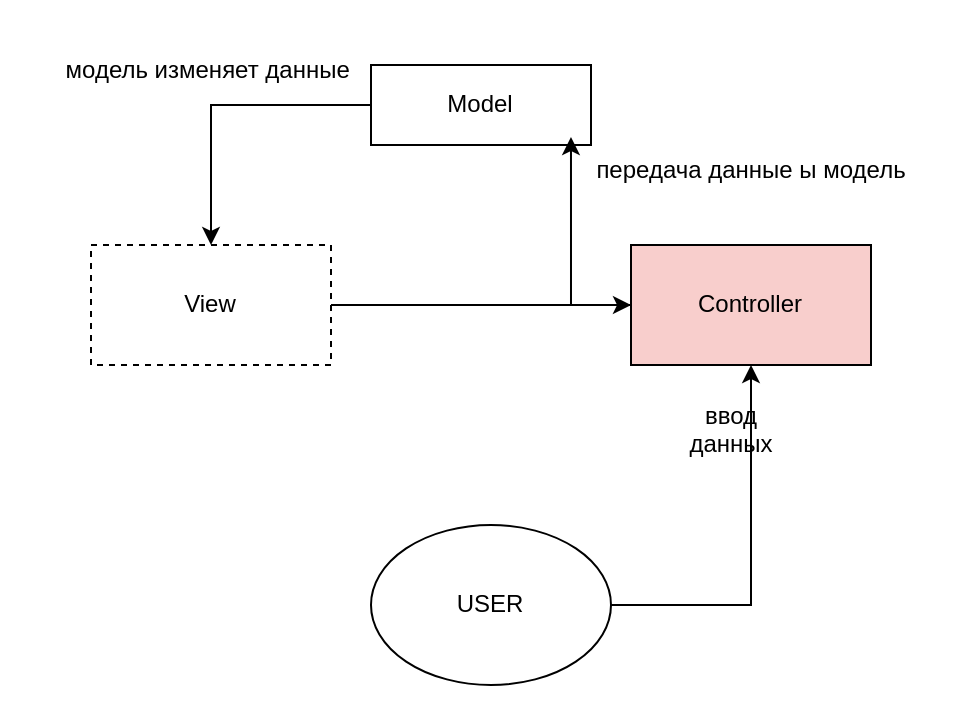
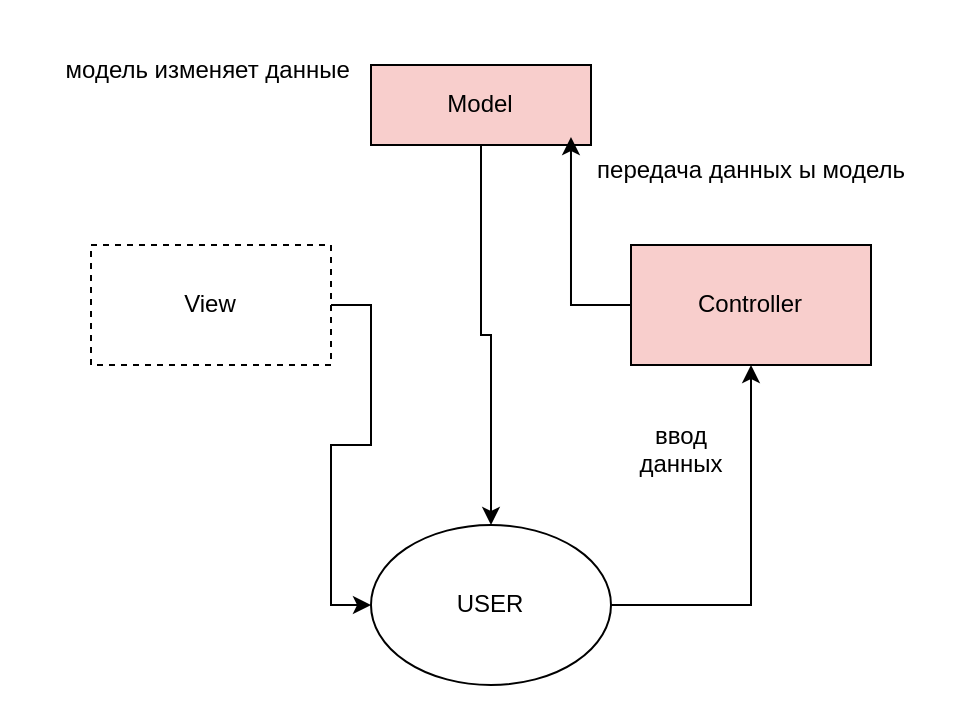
(228, 105) -> (481, 333)
(481, 105) -> (481, 105)
(752, 185) -> (752, 185)
(467, 305) -> (331, 447)
(731, 445) -> (681, 465)
